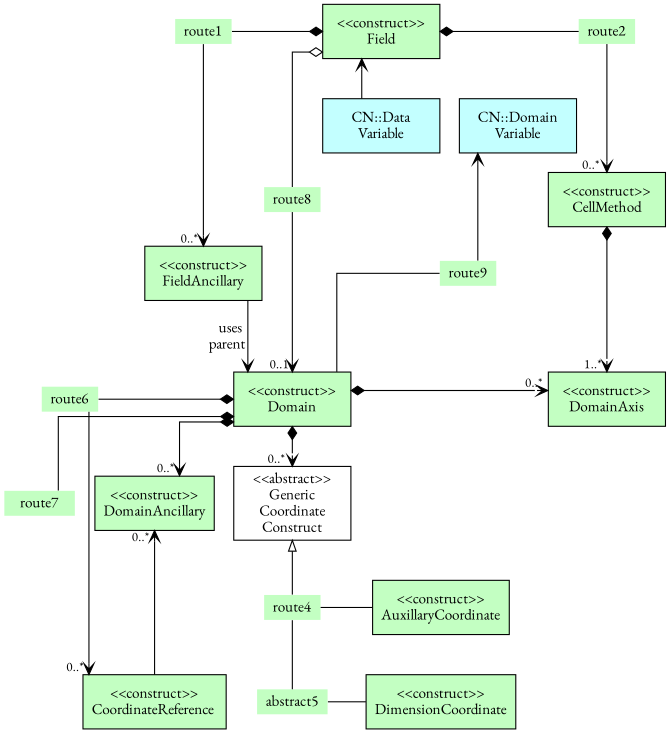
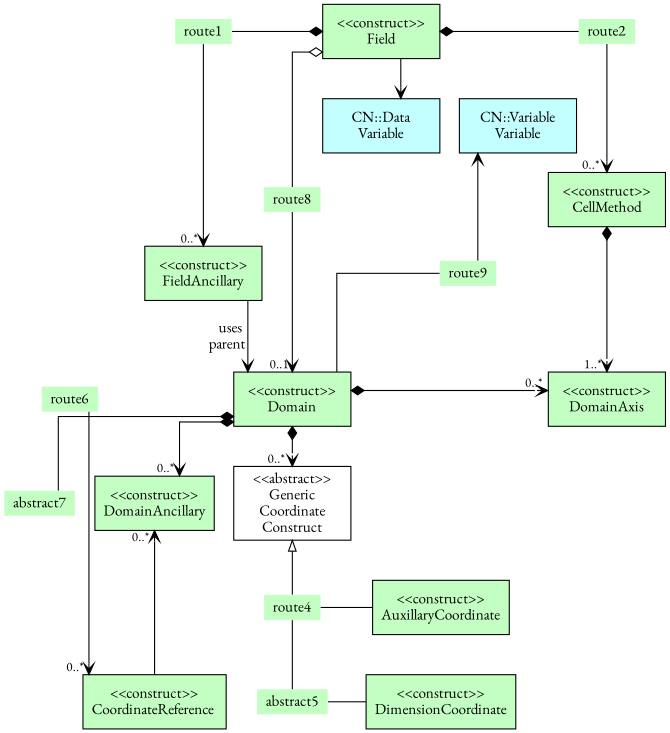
(362, 84) -> (401, 73)
(518, 126) -> (518, 126)
(159, 399) -> none
(40, 503) -> (40, 503)
